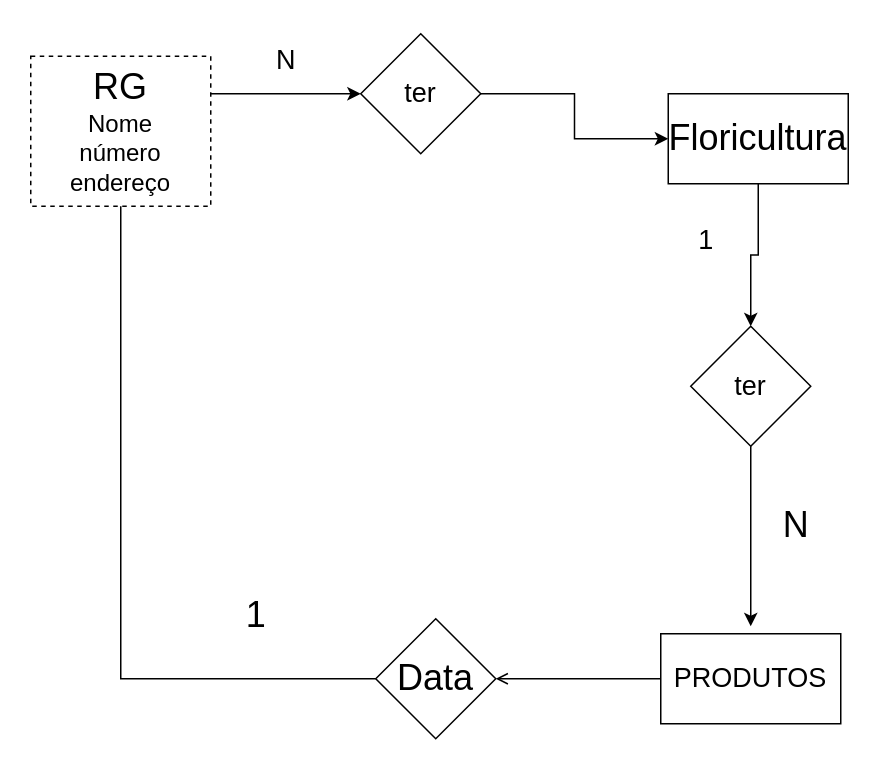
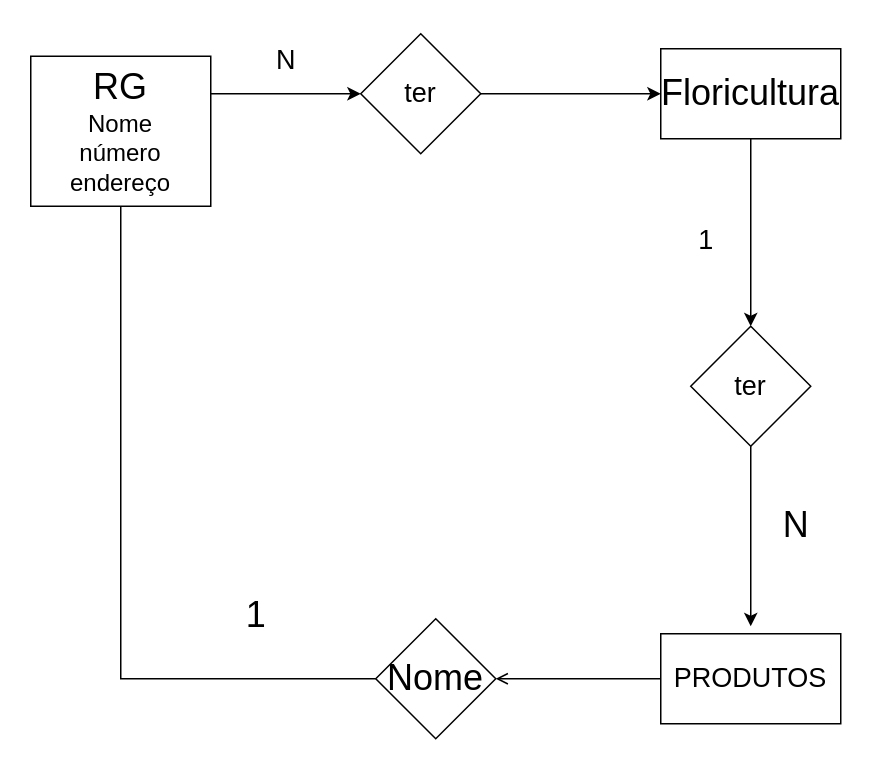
(121, 131) -> (121, 131)
(758, 139) -> (751, 94)
(436, 679) -> (436, 679)
